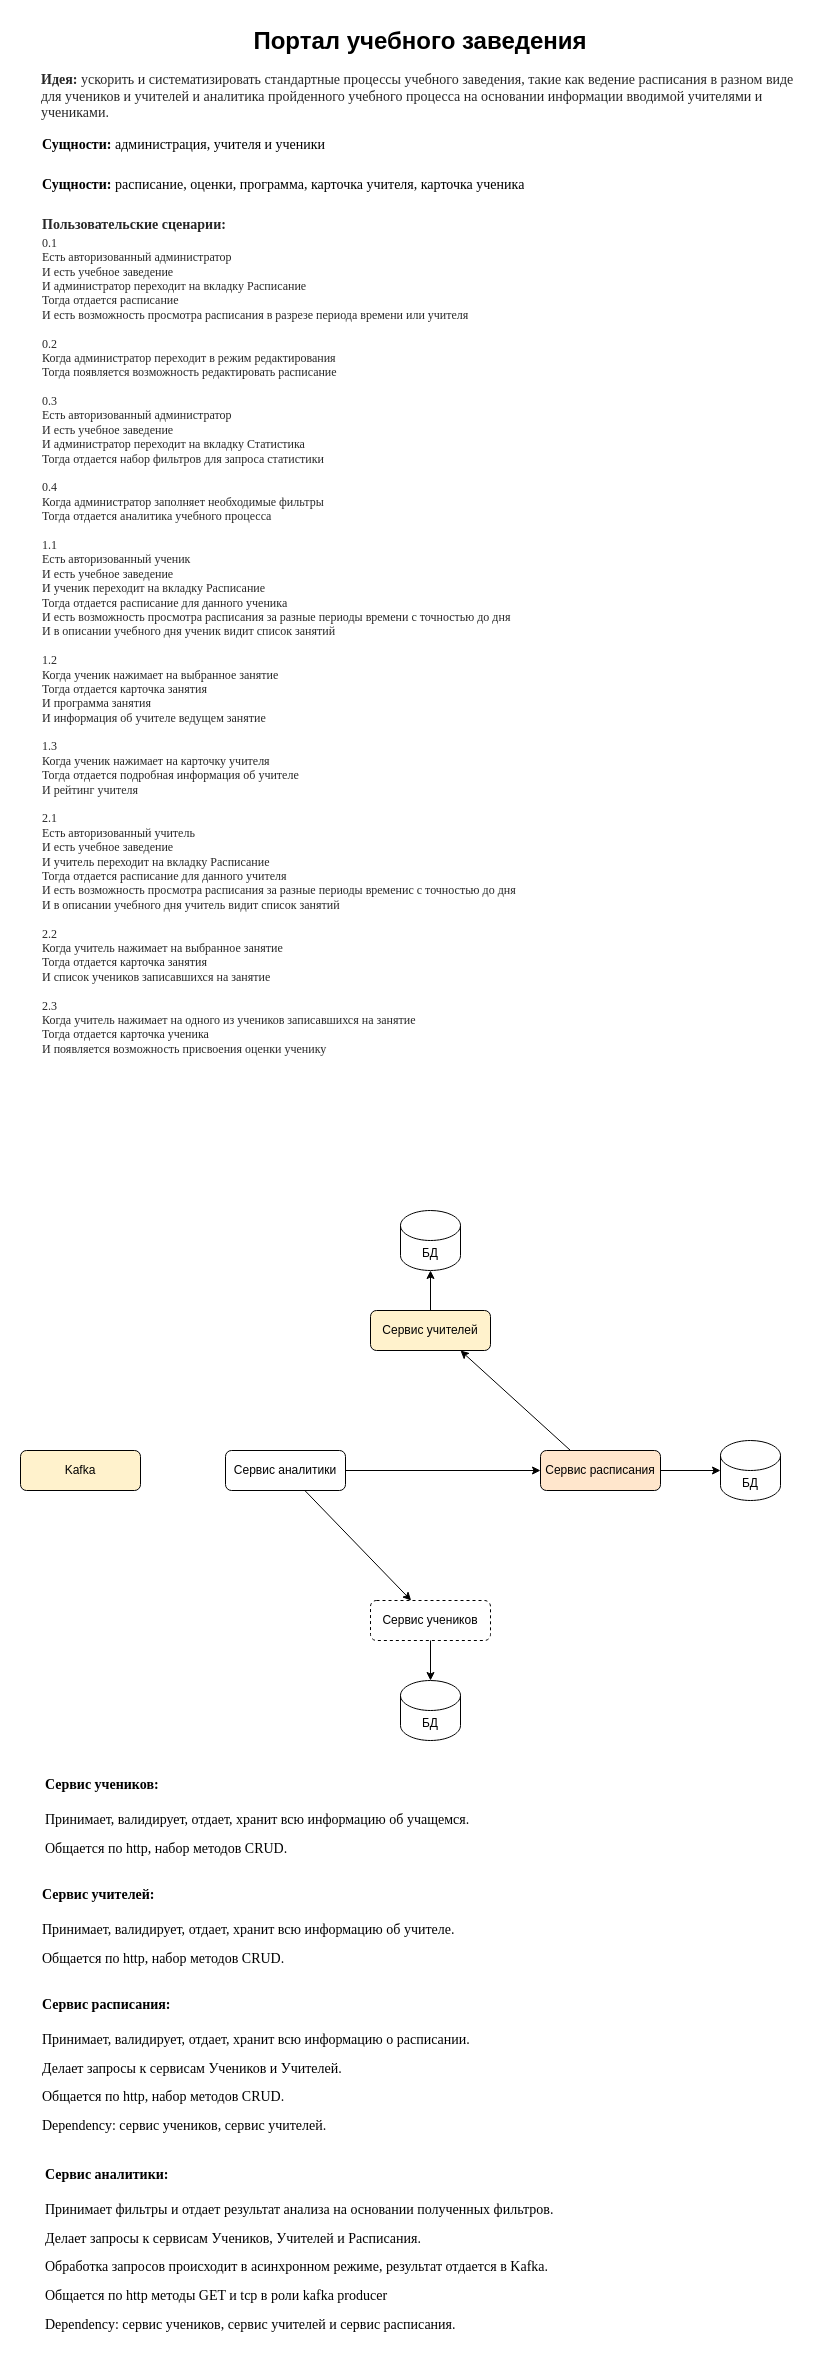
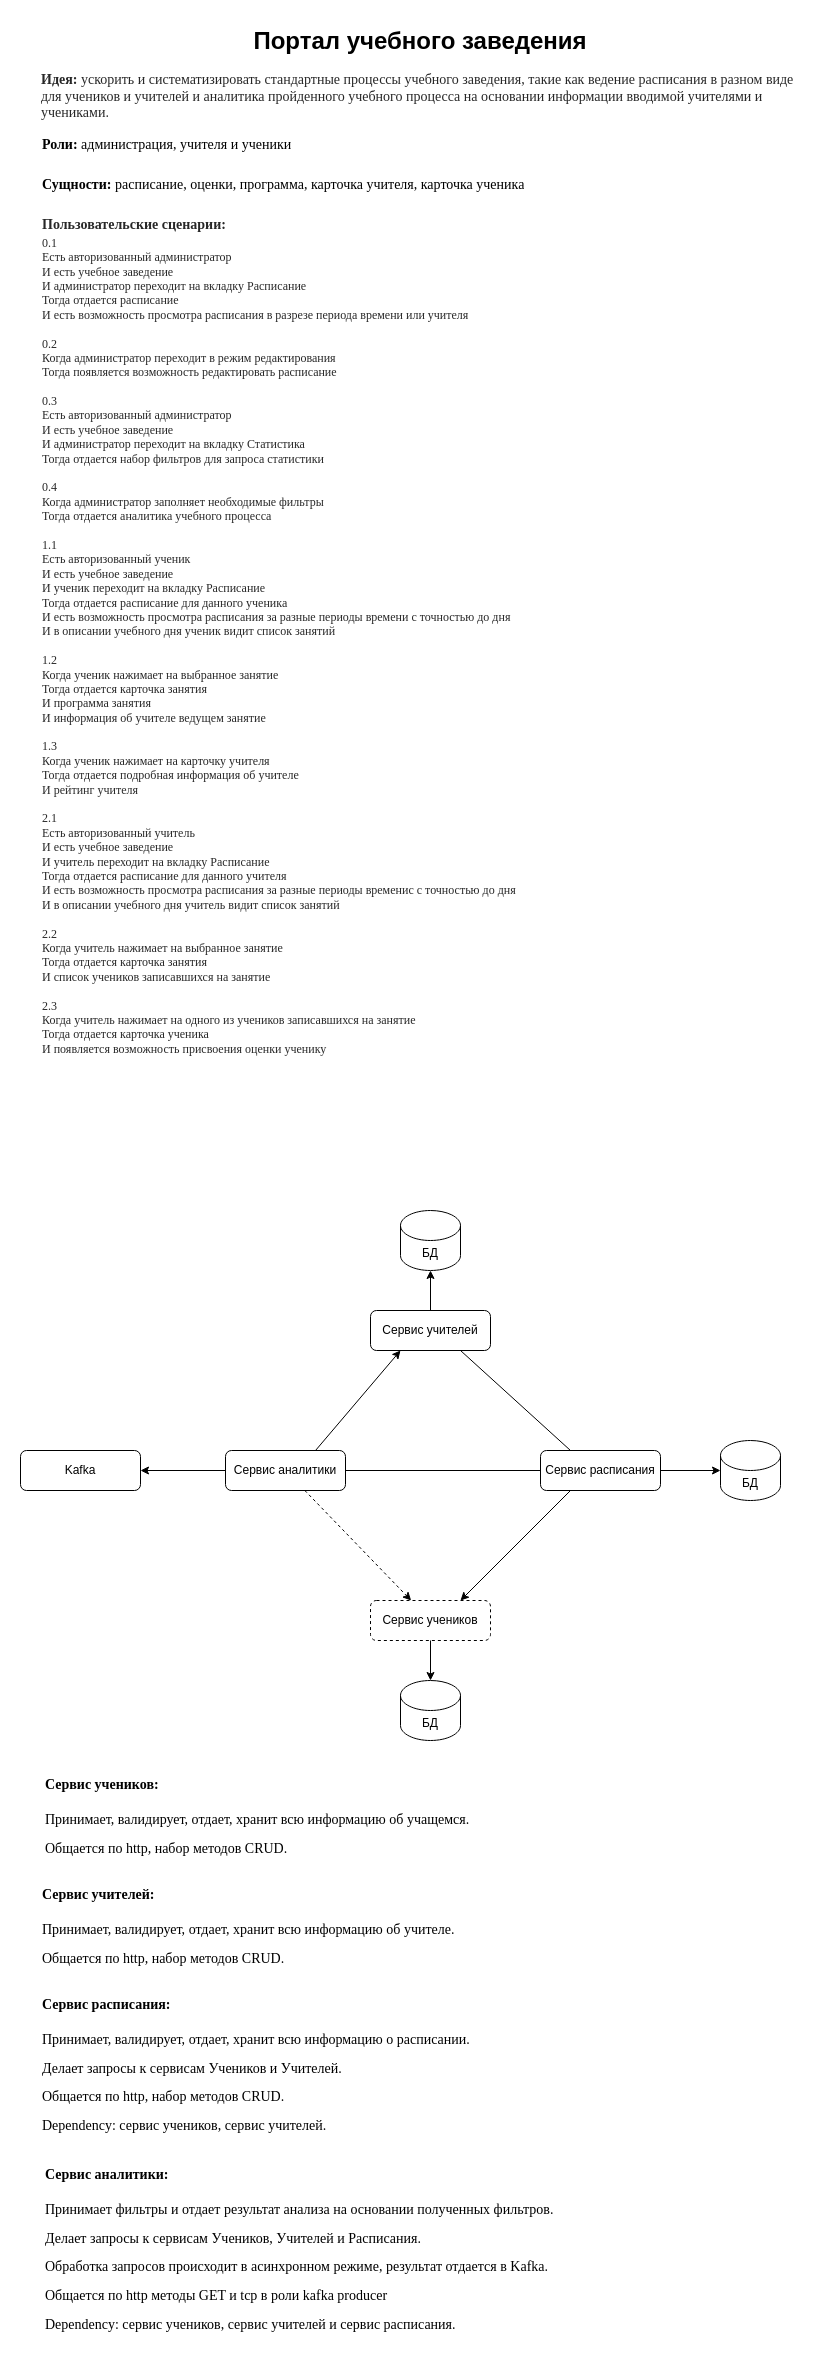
(176, 135) -> (162, 135)
(431, 1331) -> (431, 1331)
(466, 1355) -> (463, 1353)
none -> (356, 1403)
(81, 1471) -> (81, 1471)
none -> (186, 1471)
(532, 1471) -> (535, 1471)
(601, 1471) -> (601, 1471)
(356, 1543) -> (356, 1543)
none -> (518, 1543)
